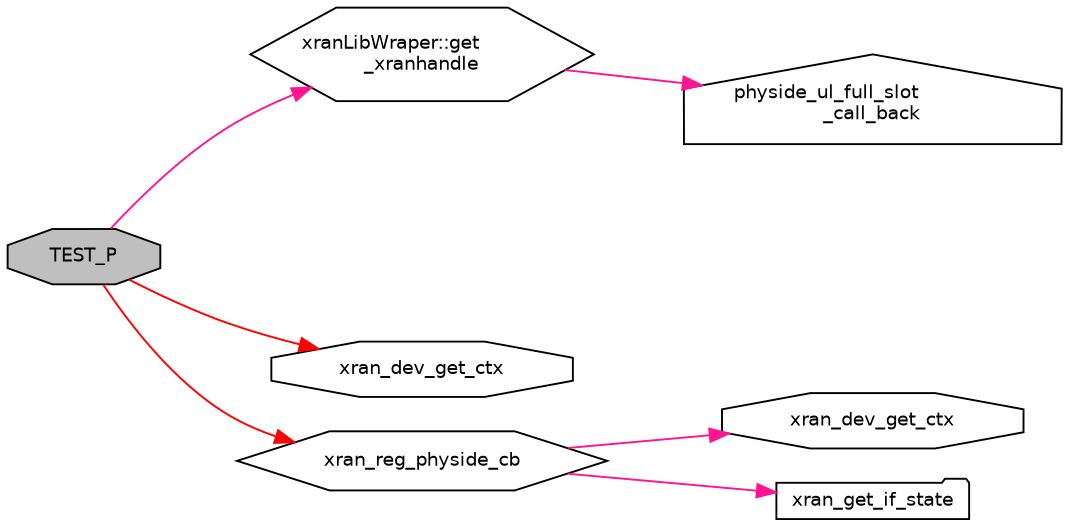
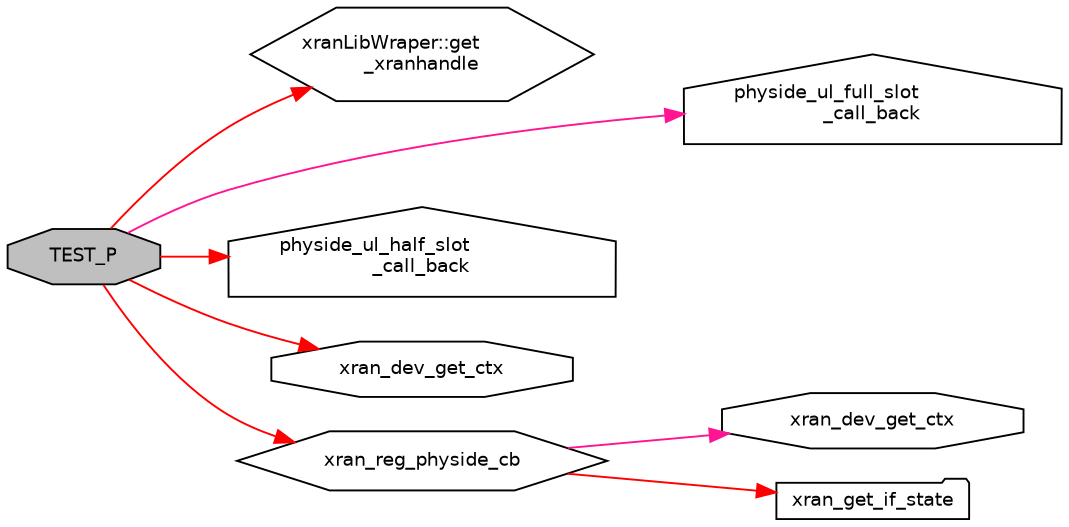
(624, 77) -> (391, 152)
(194, 151) -> (194, 151)
none -> (422, 257)
(662, 482) -> (662, 482)
